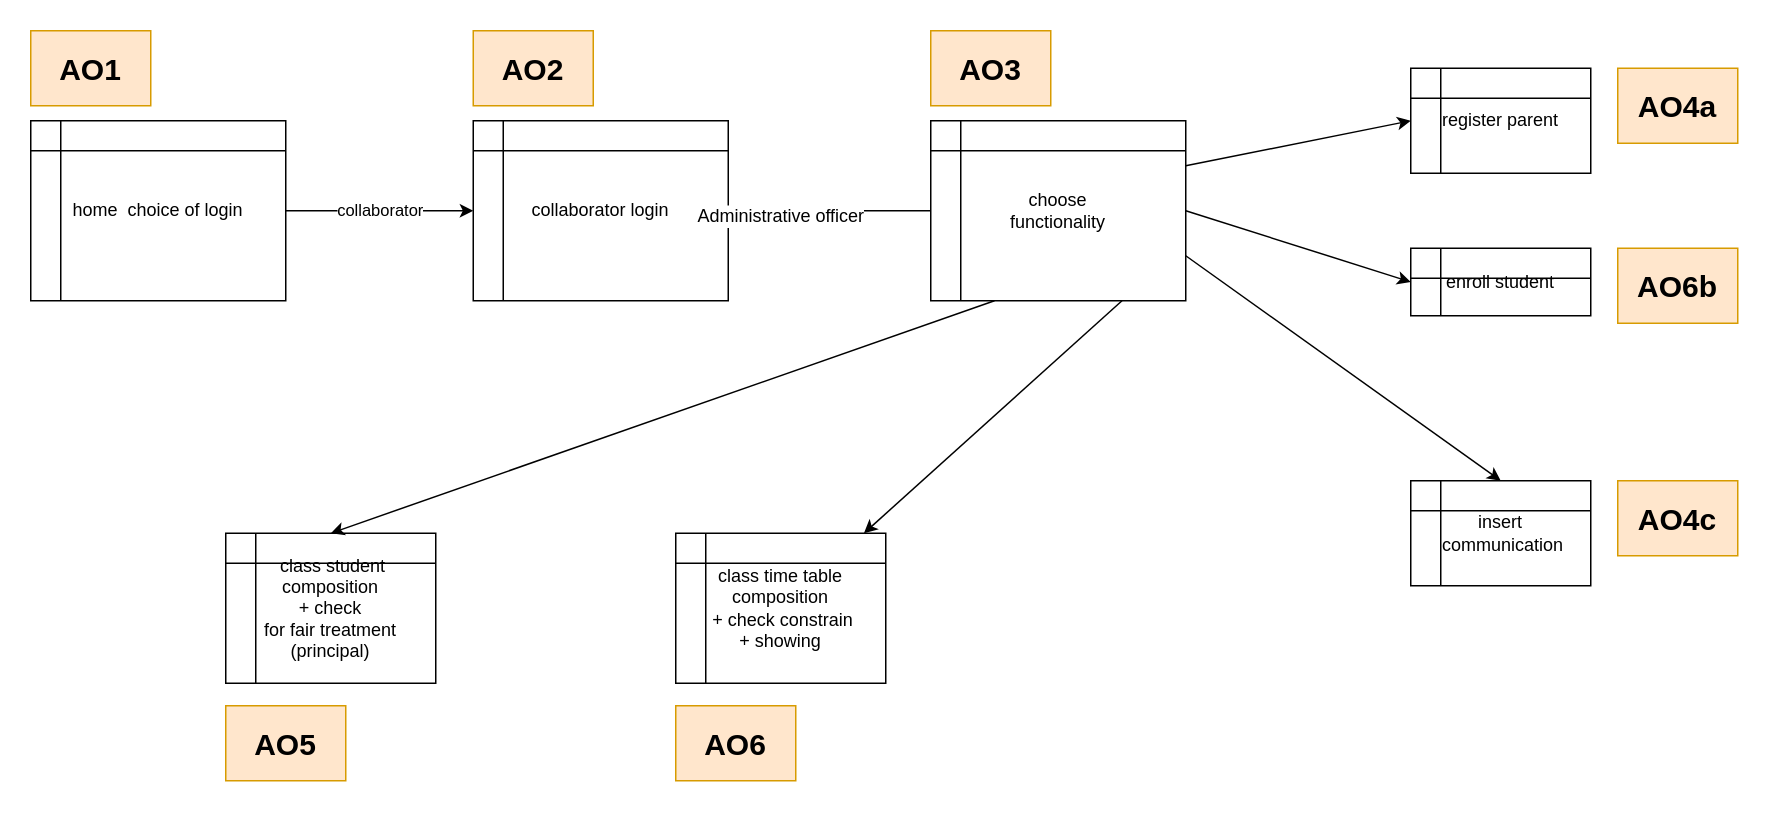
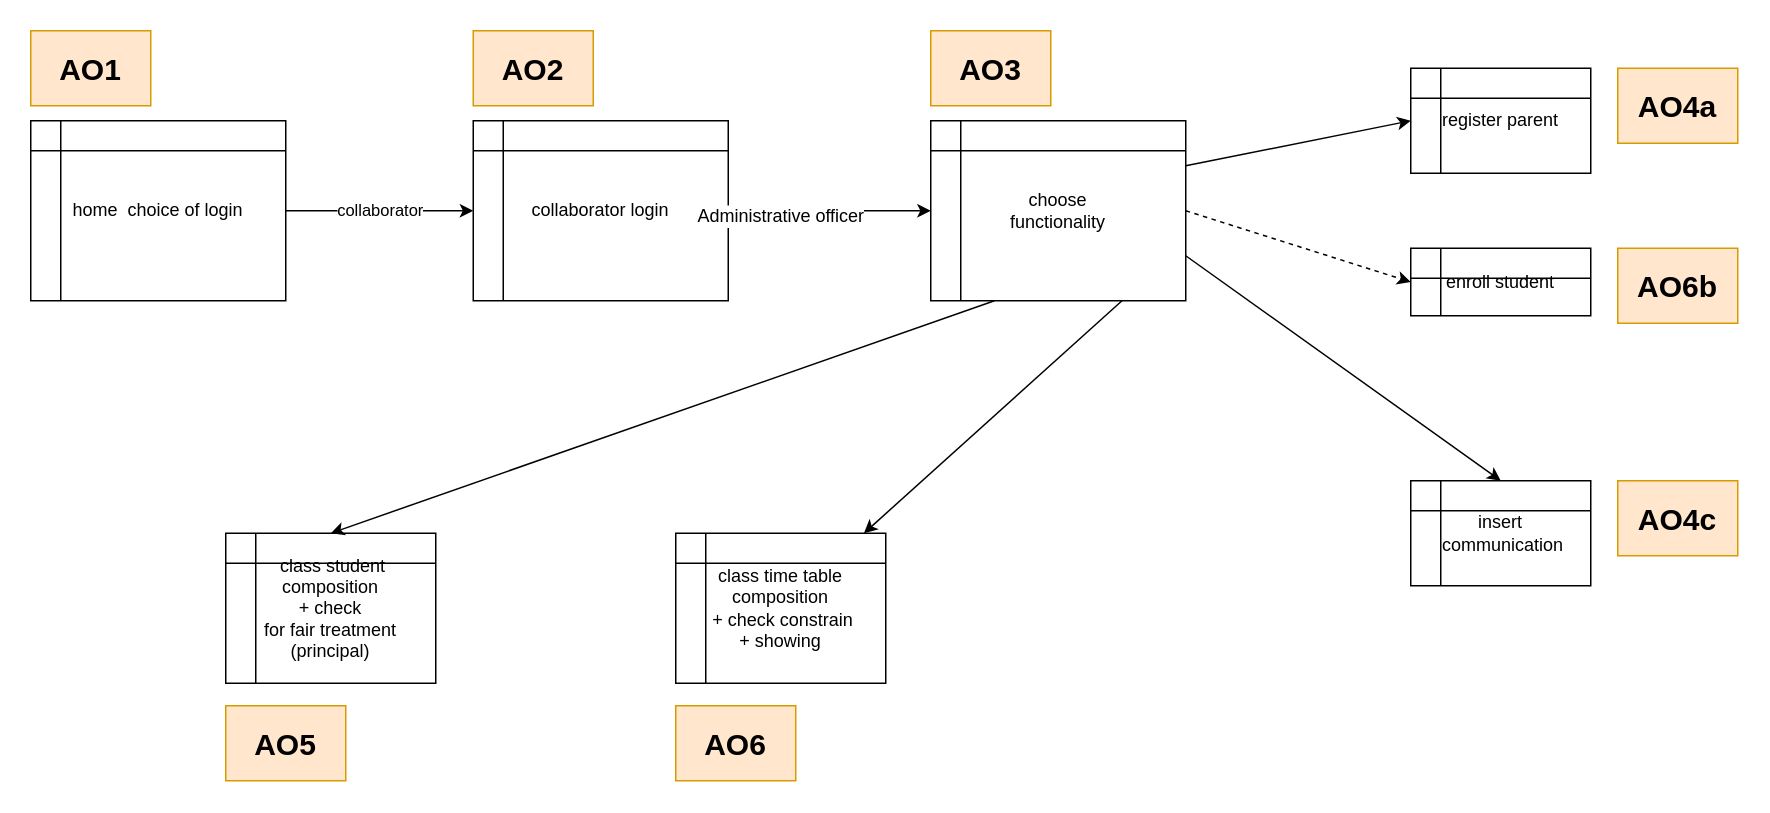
(923, 211) -> (919, 211)
(1294, 245) -> (1294, 245)
